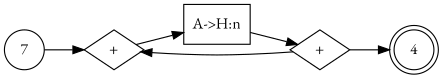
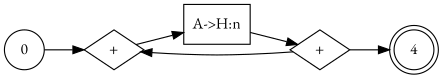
(24, 50) -> (24, 50)
